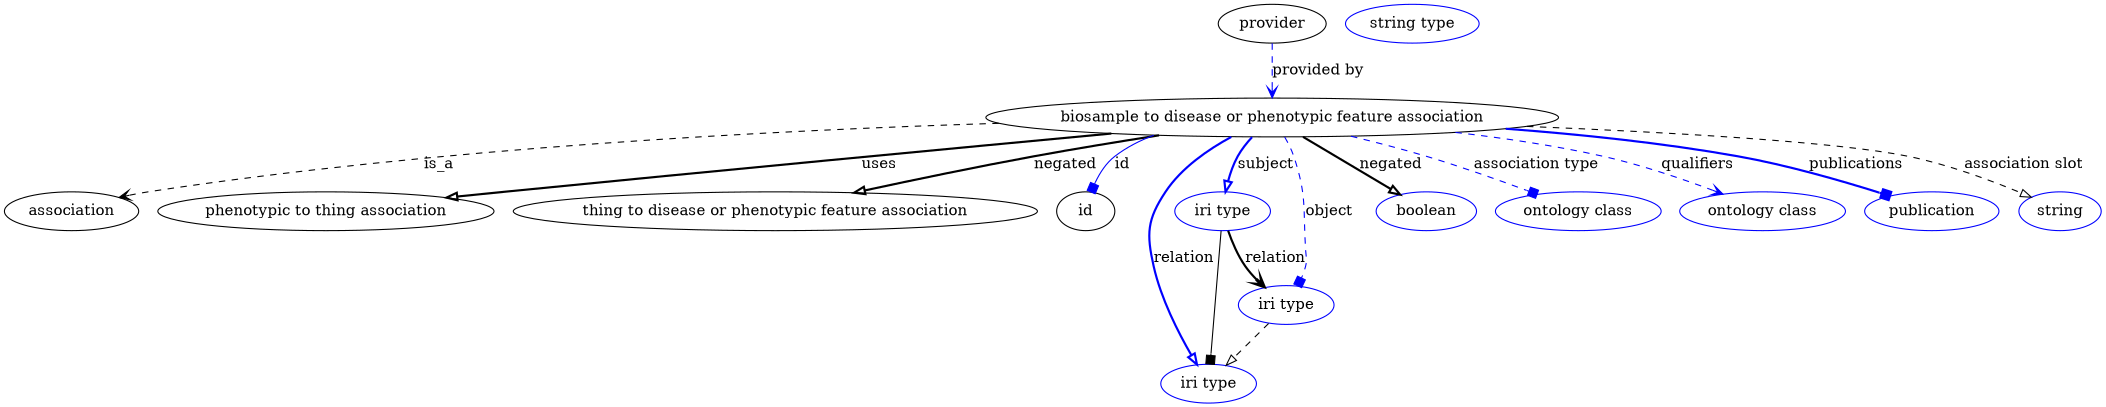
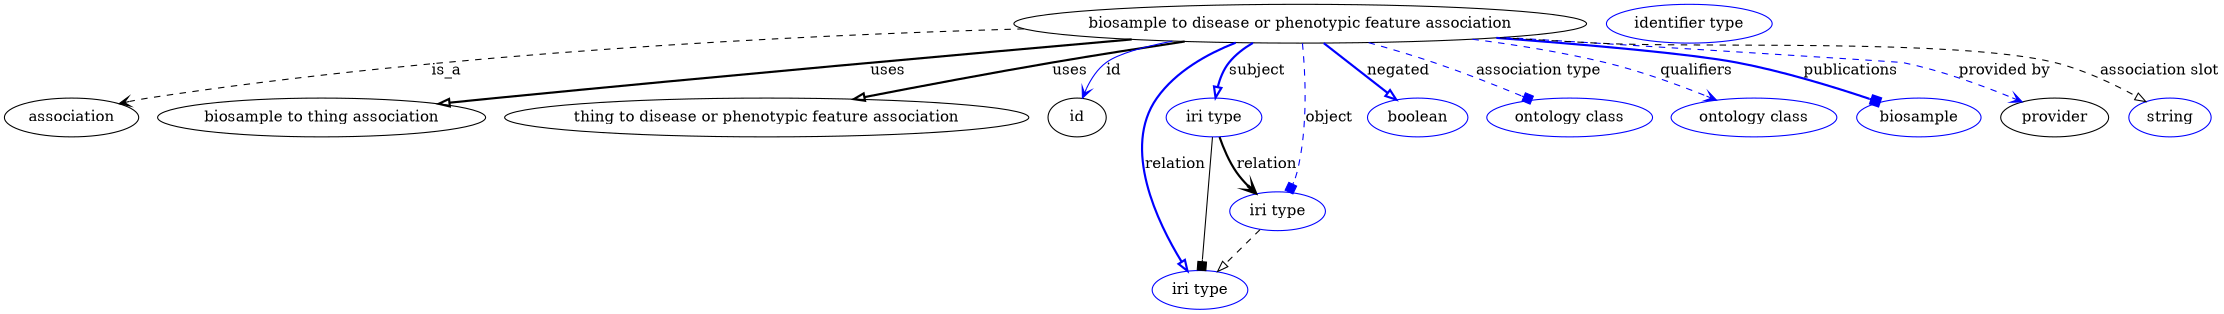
(1412, 24) -> (1689, 24)
(1272, 65) -> (1761, 53)
(1120, 153) -> (1109, 61)
(1347, 163) -> (1356, 68)
(1065, 164) -> (1070, 71)
(326, 211) -> (322, 117)
(1932, 211) -> (1919, 117)
